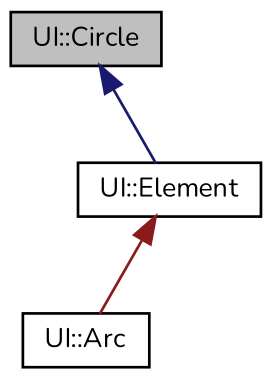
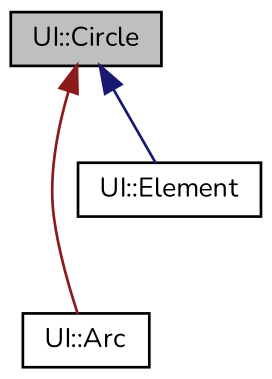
(121, 277) -> (53, 203)
